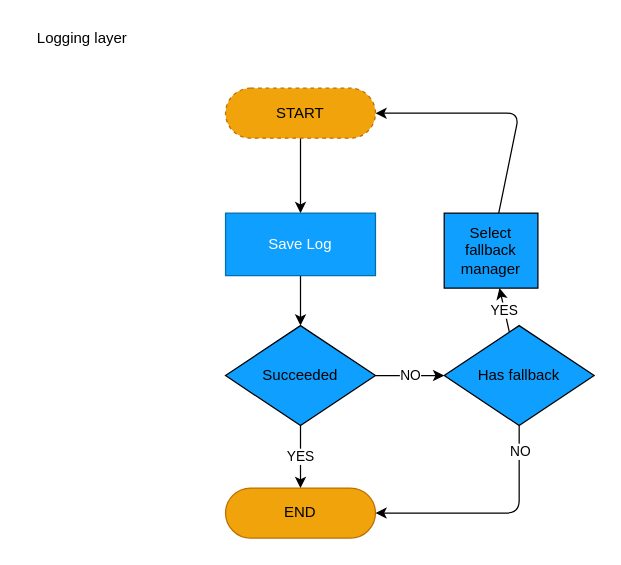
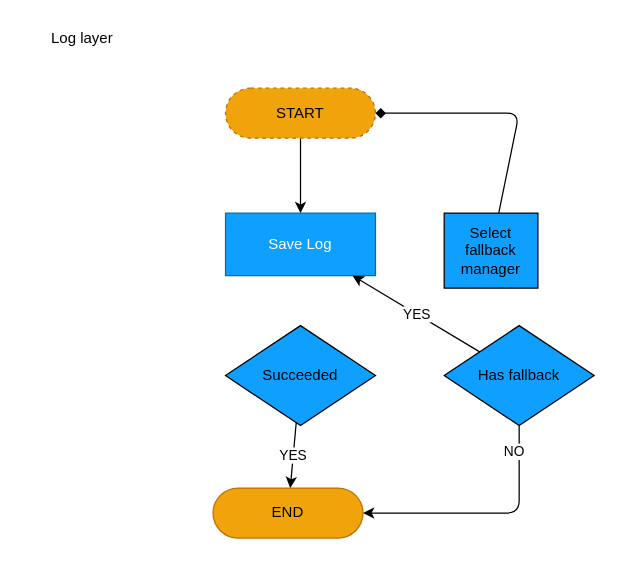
(83, 38) -> (83, 38)
(385, 113) -> (386, 113)
(301, 297) -> none
(506, 315) -> (420, 316)
(406, 376) -> none
(301, 513) -> (288, 513)
